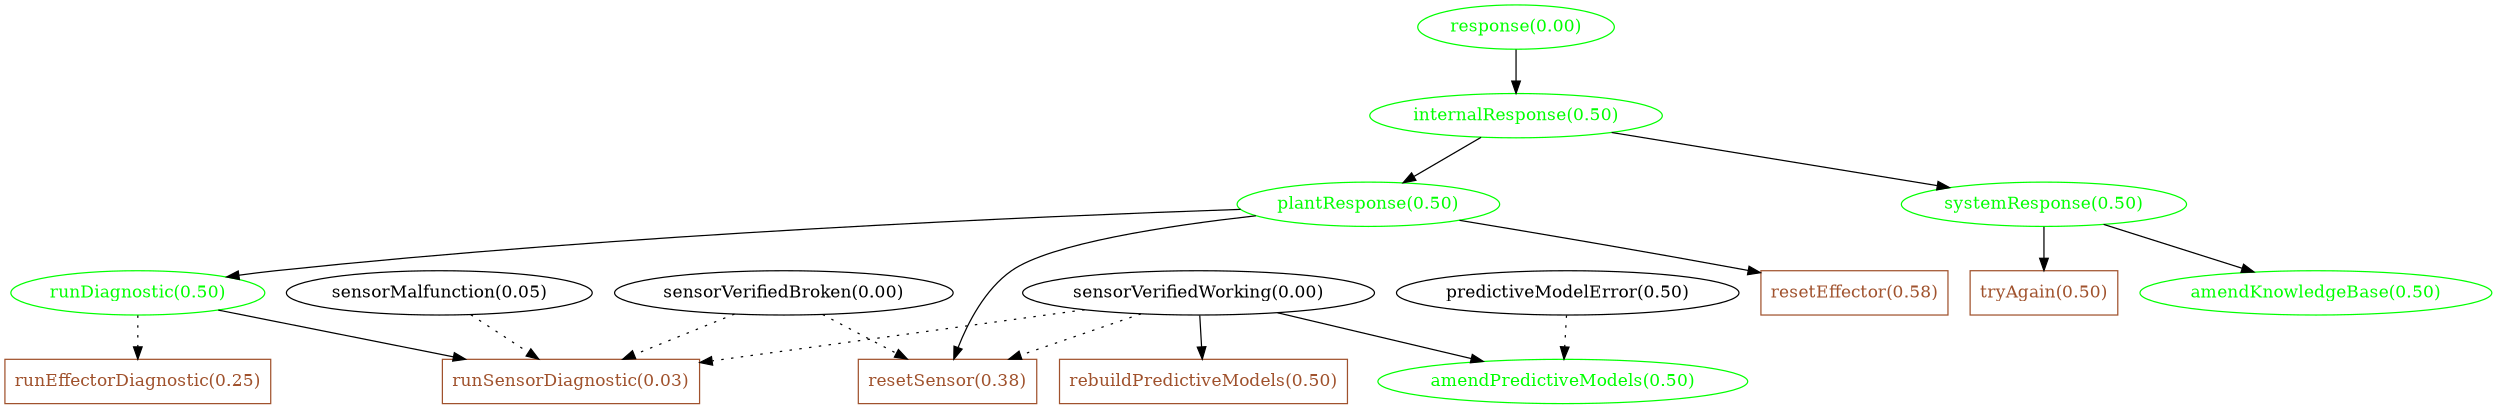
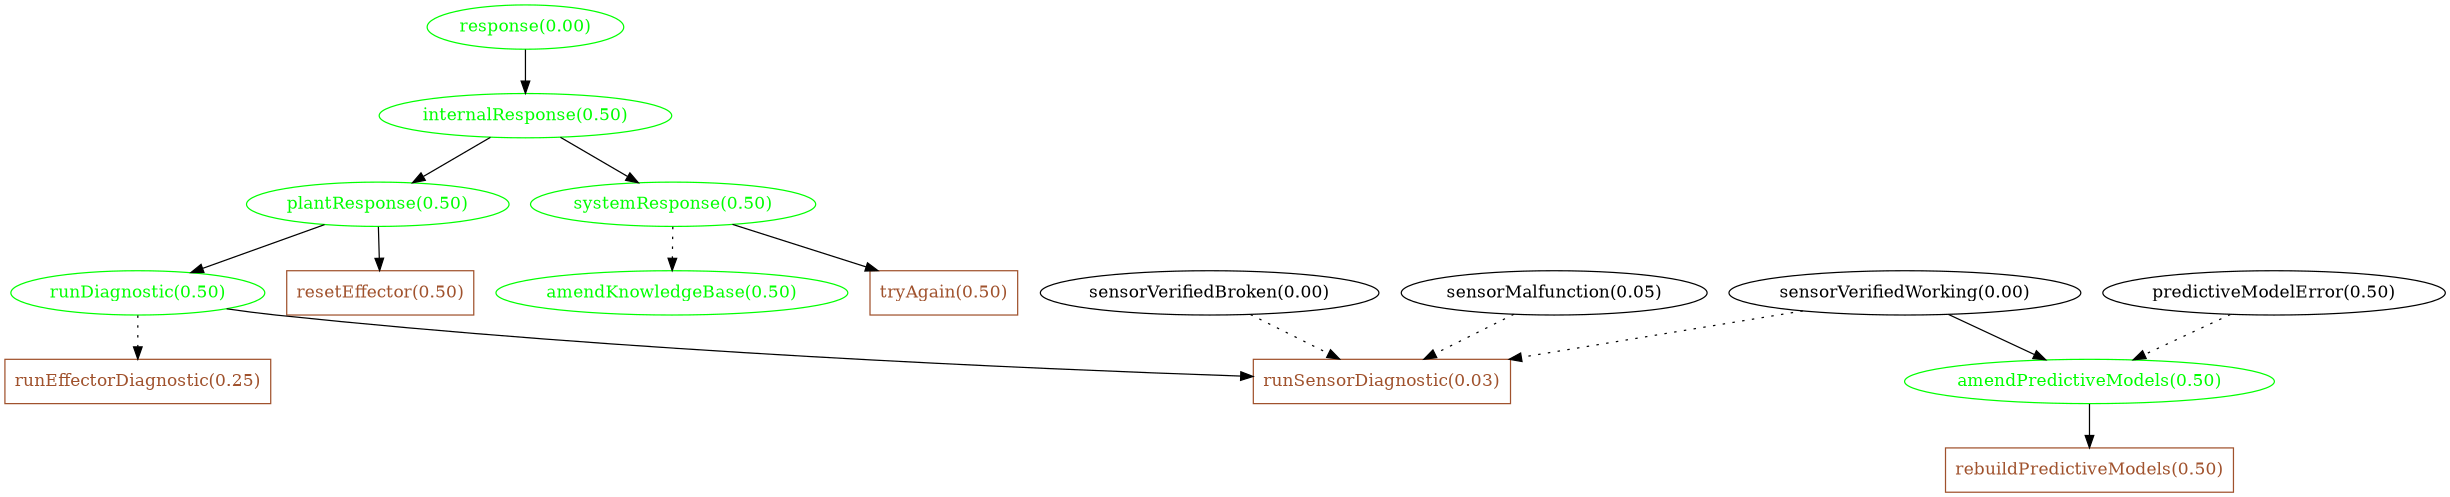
(2173, 246) -> (673, 243)
(1854, 293) -> (380, 293)
(1201, 331) -> (2089, 420)
(948, 381) -> none
